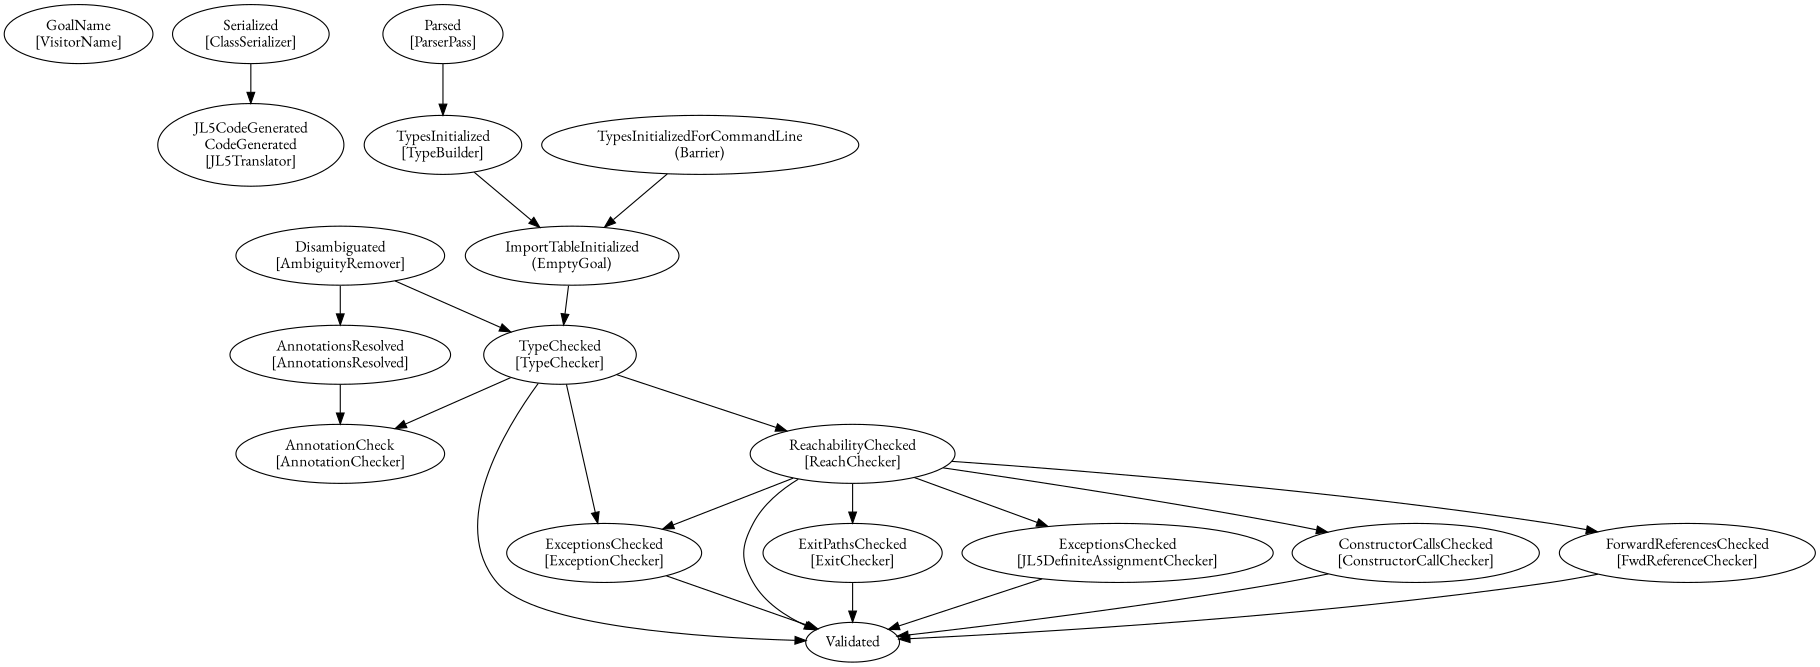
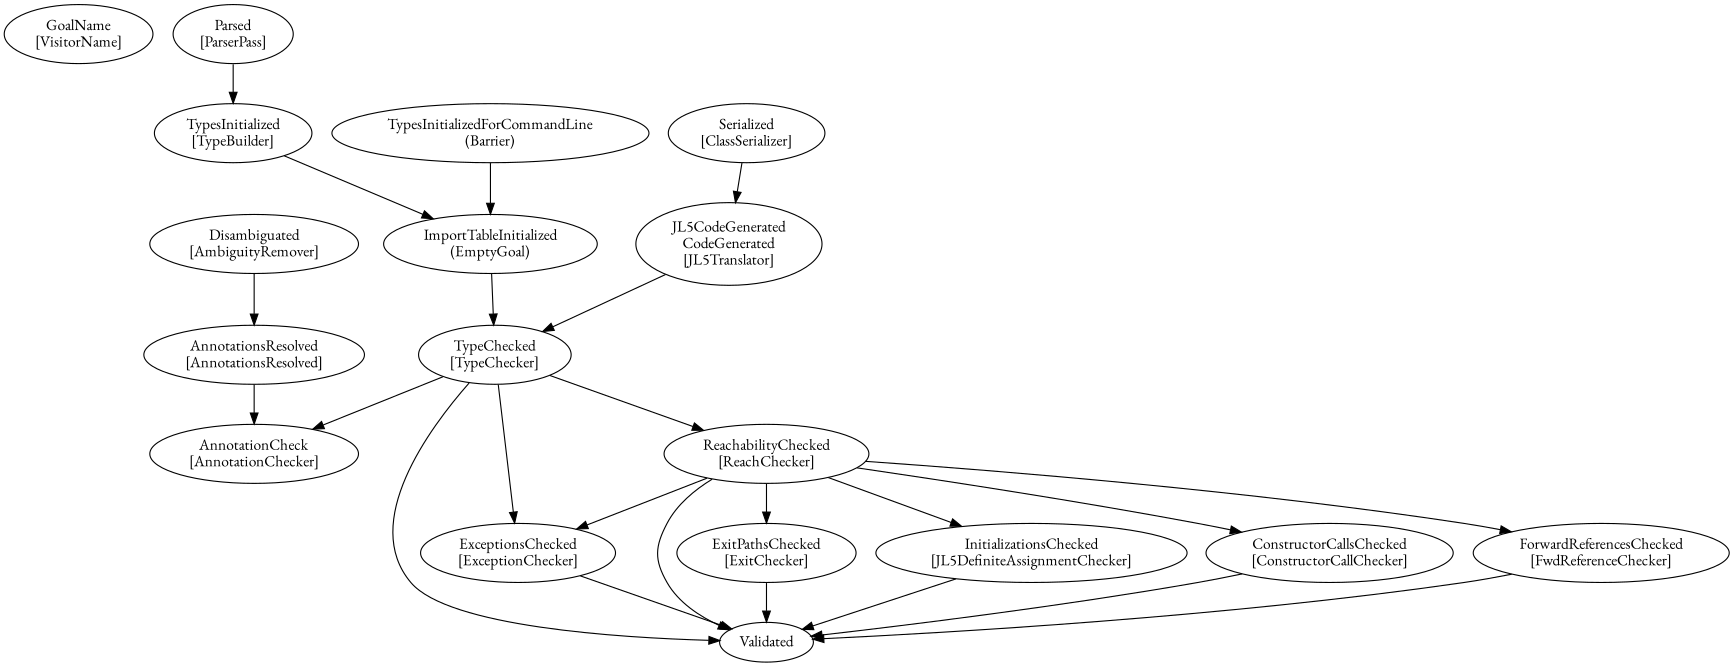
(448, 304) -> (609, 301)
(1118, 553) -> (1031, 553)
